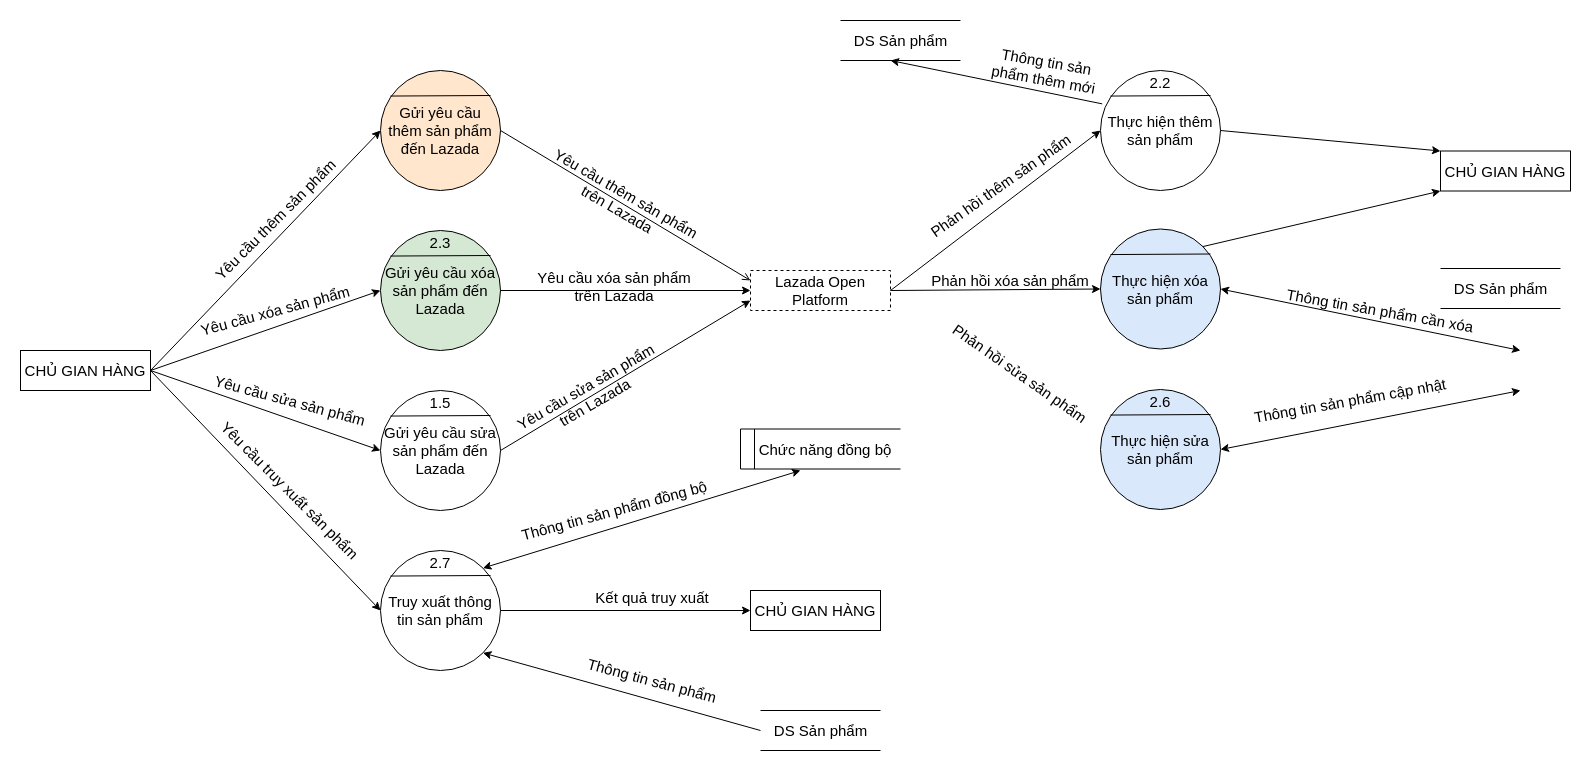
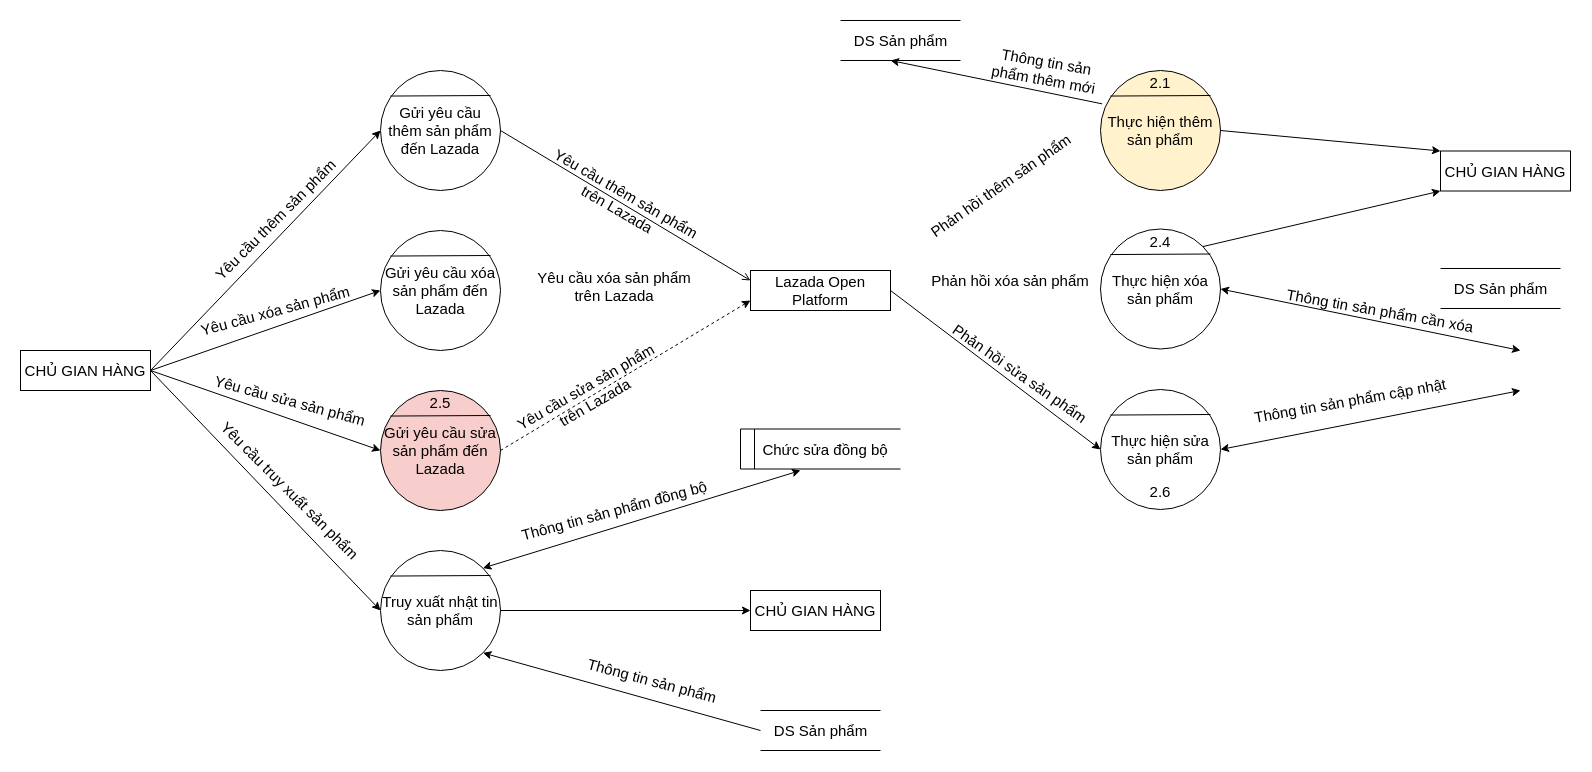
(1161, 83) -> (1161, 83)
(441, 131) -> (441, 131)
(1161, 131) -> (1161, 131)
(994, 212) -> none
none -> (1161, 241)
(441, 243) -> none
(1161, 289) -> (1161, 289)
(993, 290) -> none
(441, 291) -> (441, 291)
(622, 291) -> none
(821, 291) -> (821, 291)
none -> (993, 368)
(622, 377) -> (622, 377)
(1161, 402) -> (1161, 492)
(441, 403) -> (441, 403)
(826, 450) -> (826, 450)
(1161, 450) -> (1161, 450)
(441, 451) -> (441, 451)
(441, 563) -> none
(653, 598) -> none
(441, 611) -> (441, 611)
